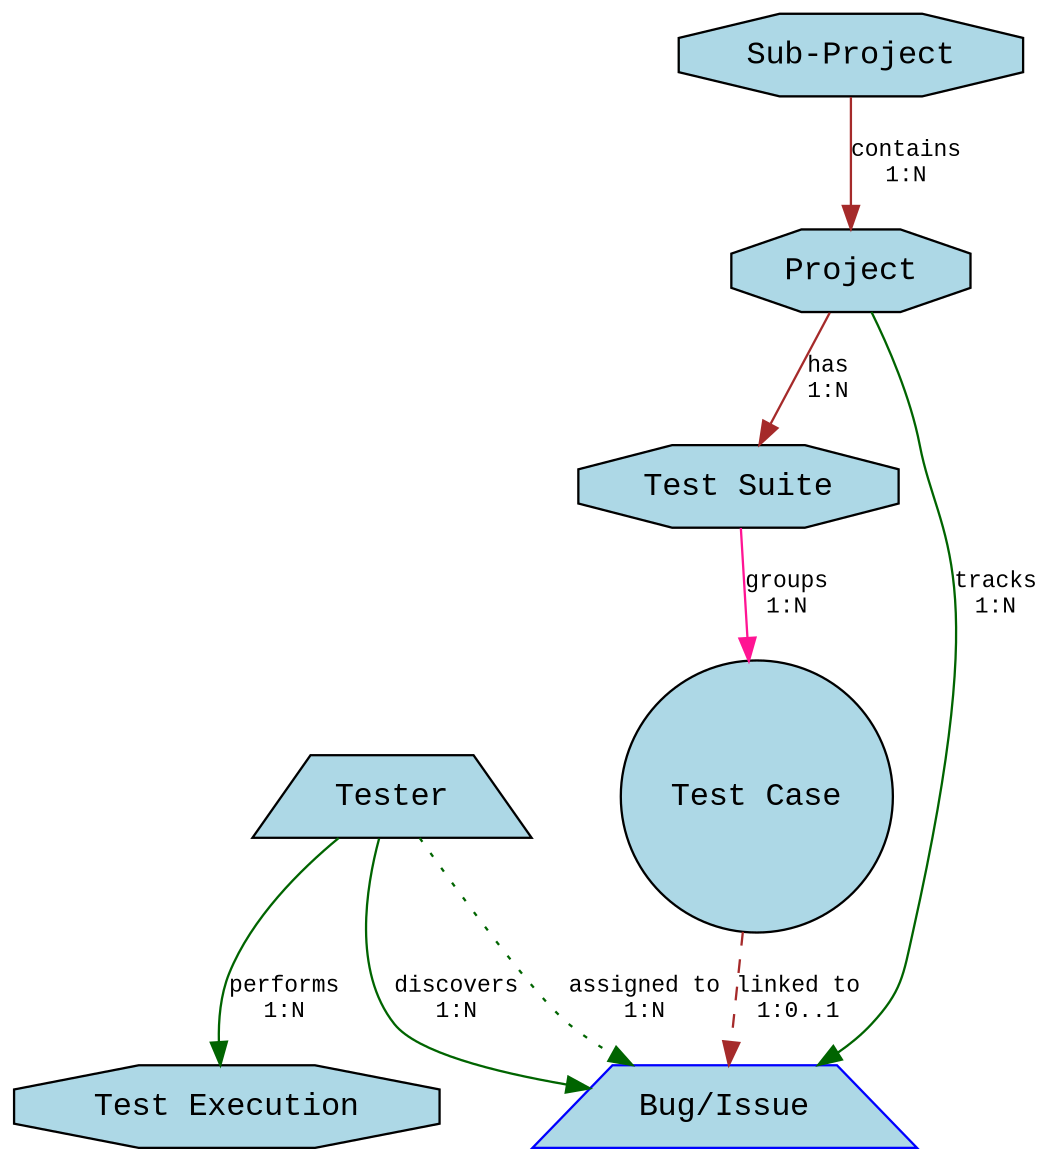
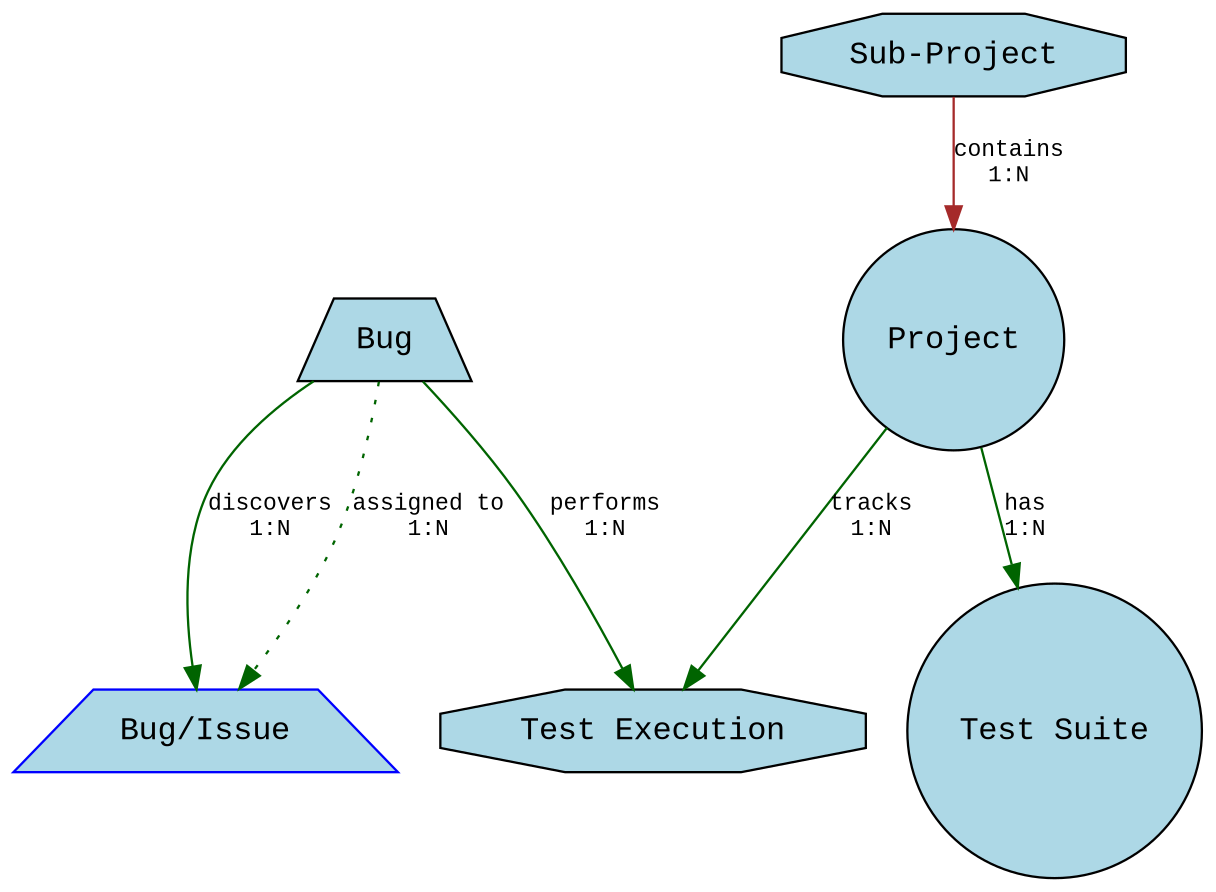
(851, 271) -> (954, 340)
(800, 368) -> (997, 506)
(738, 486) -> (1055, 731)
(953, 691) -> (793, 549)
(392, 797) -> (385, 340)
(757, 797) -> none
